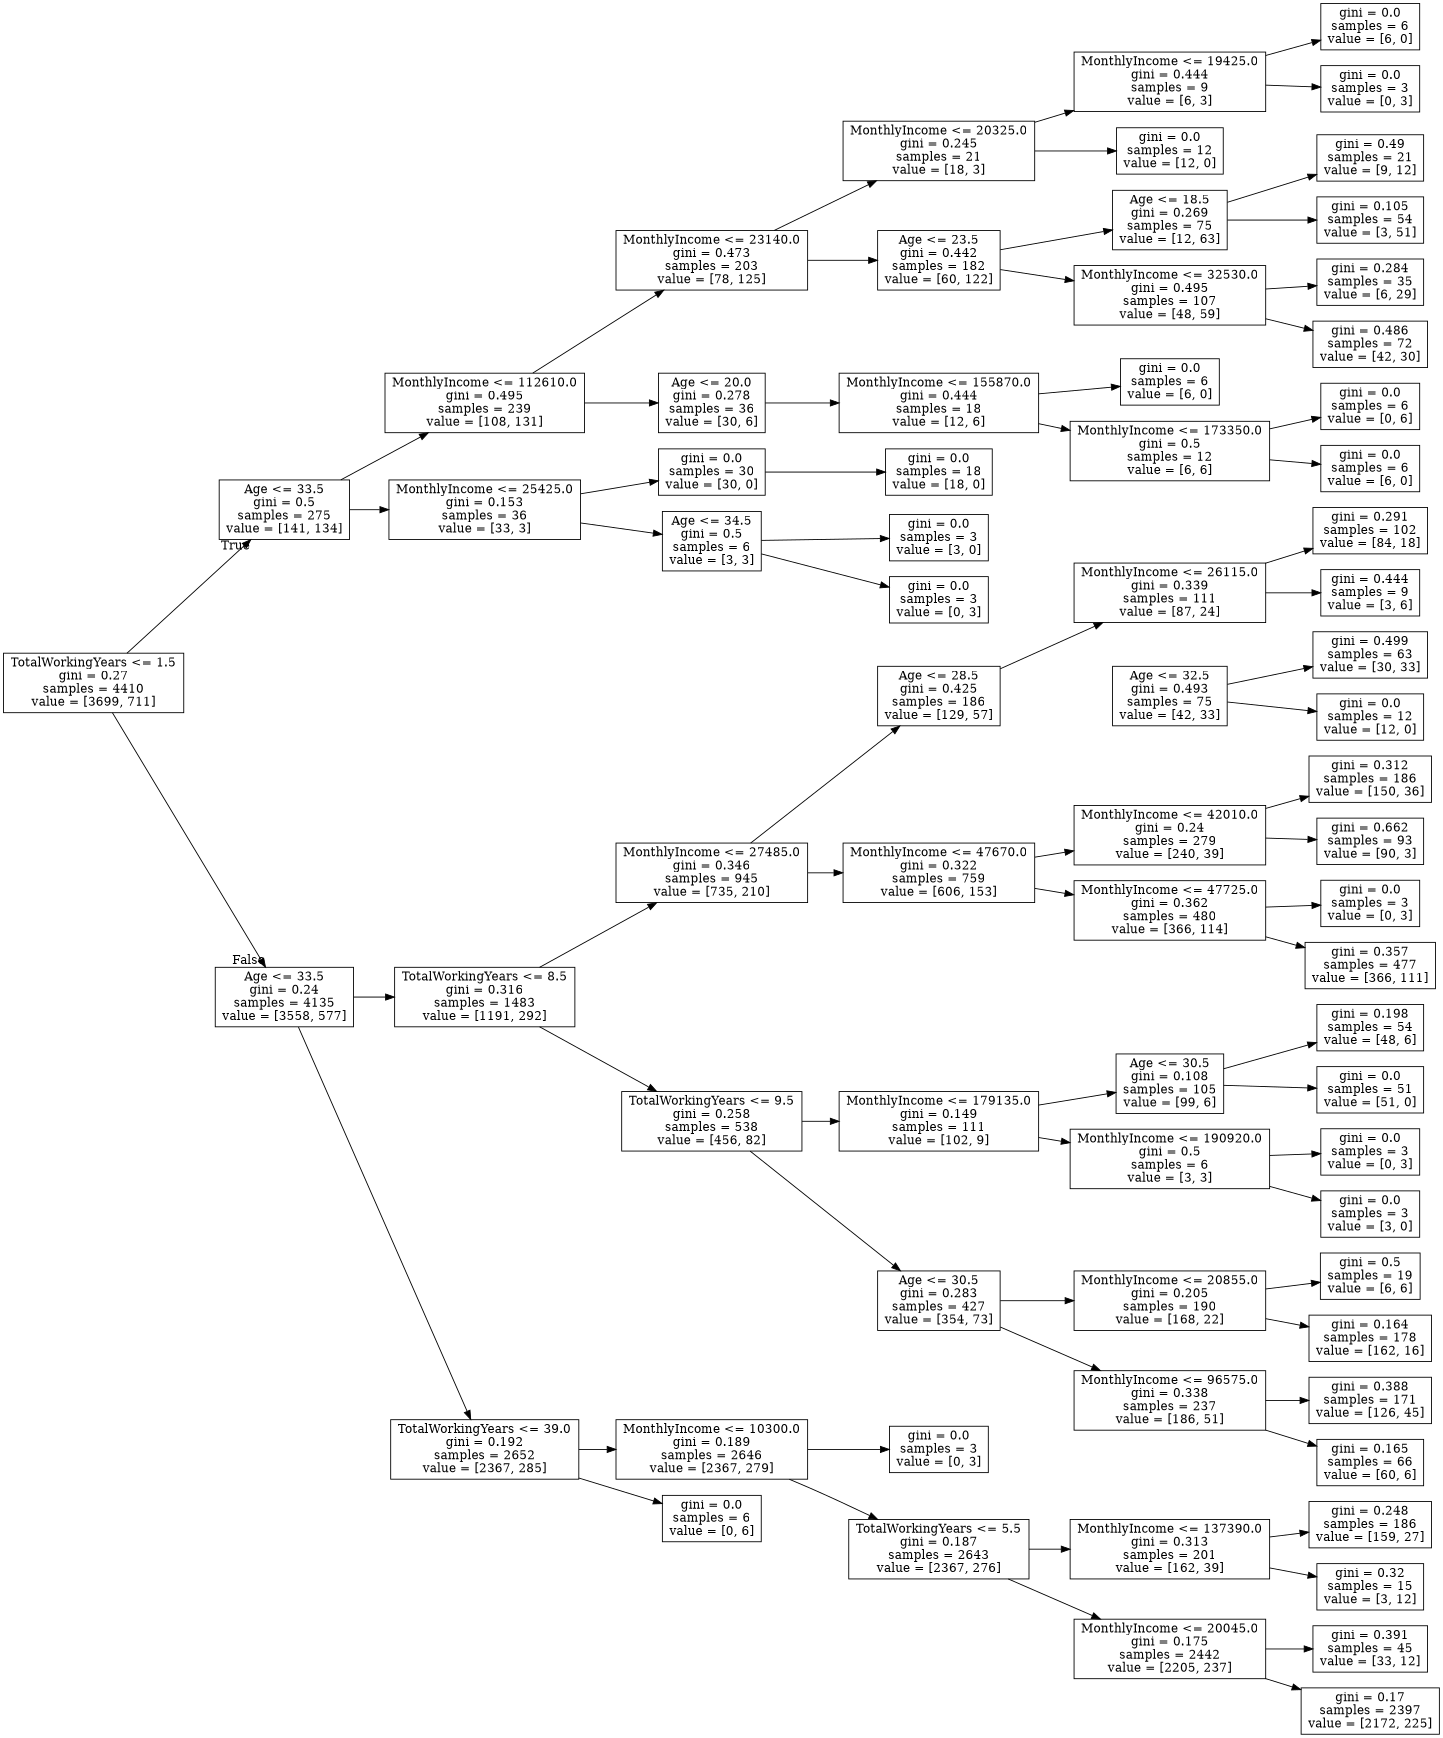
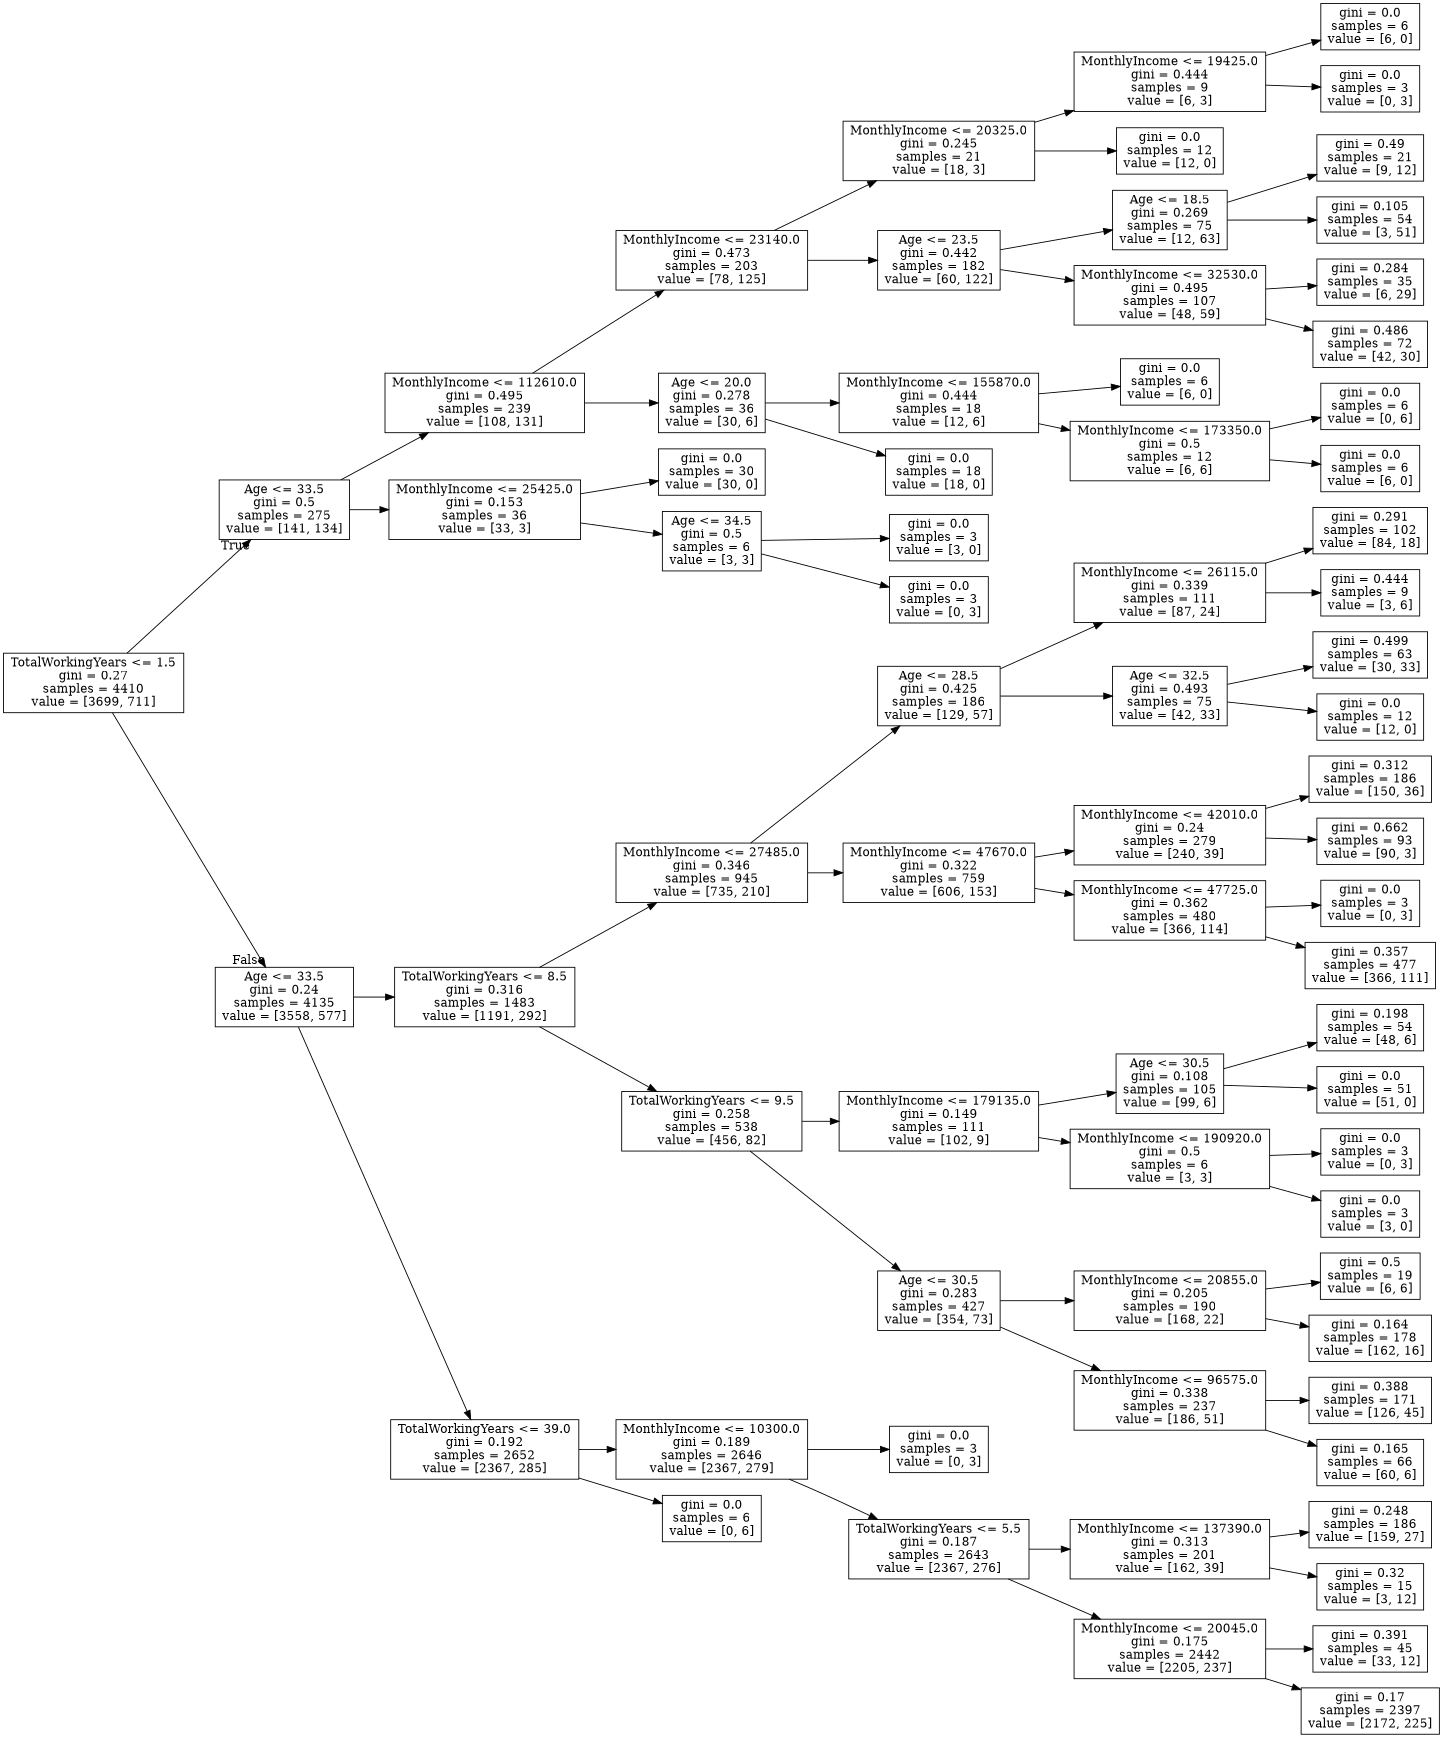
(821, 472) -> (821, 436)
none -> (1052, 696)
